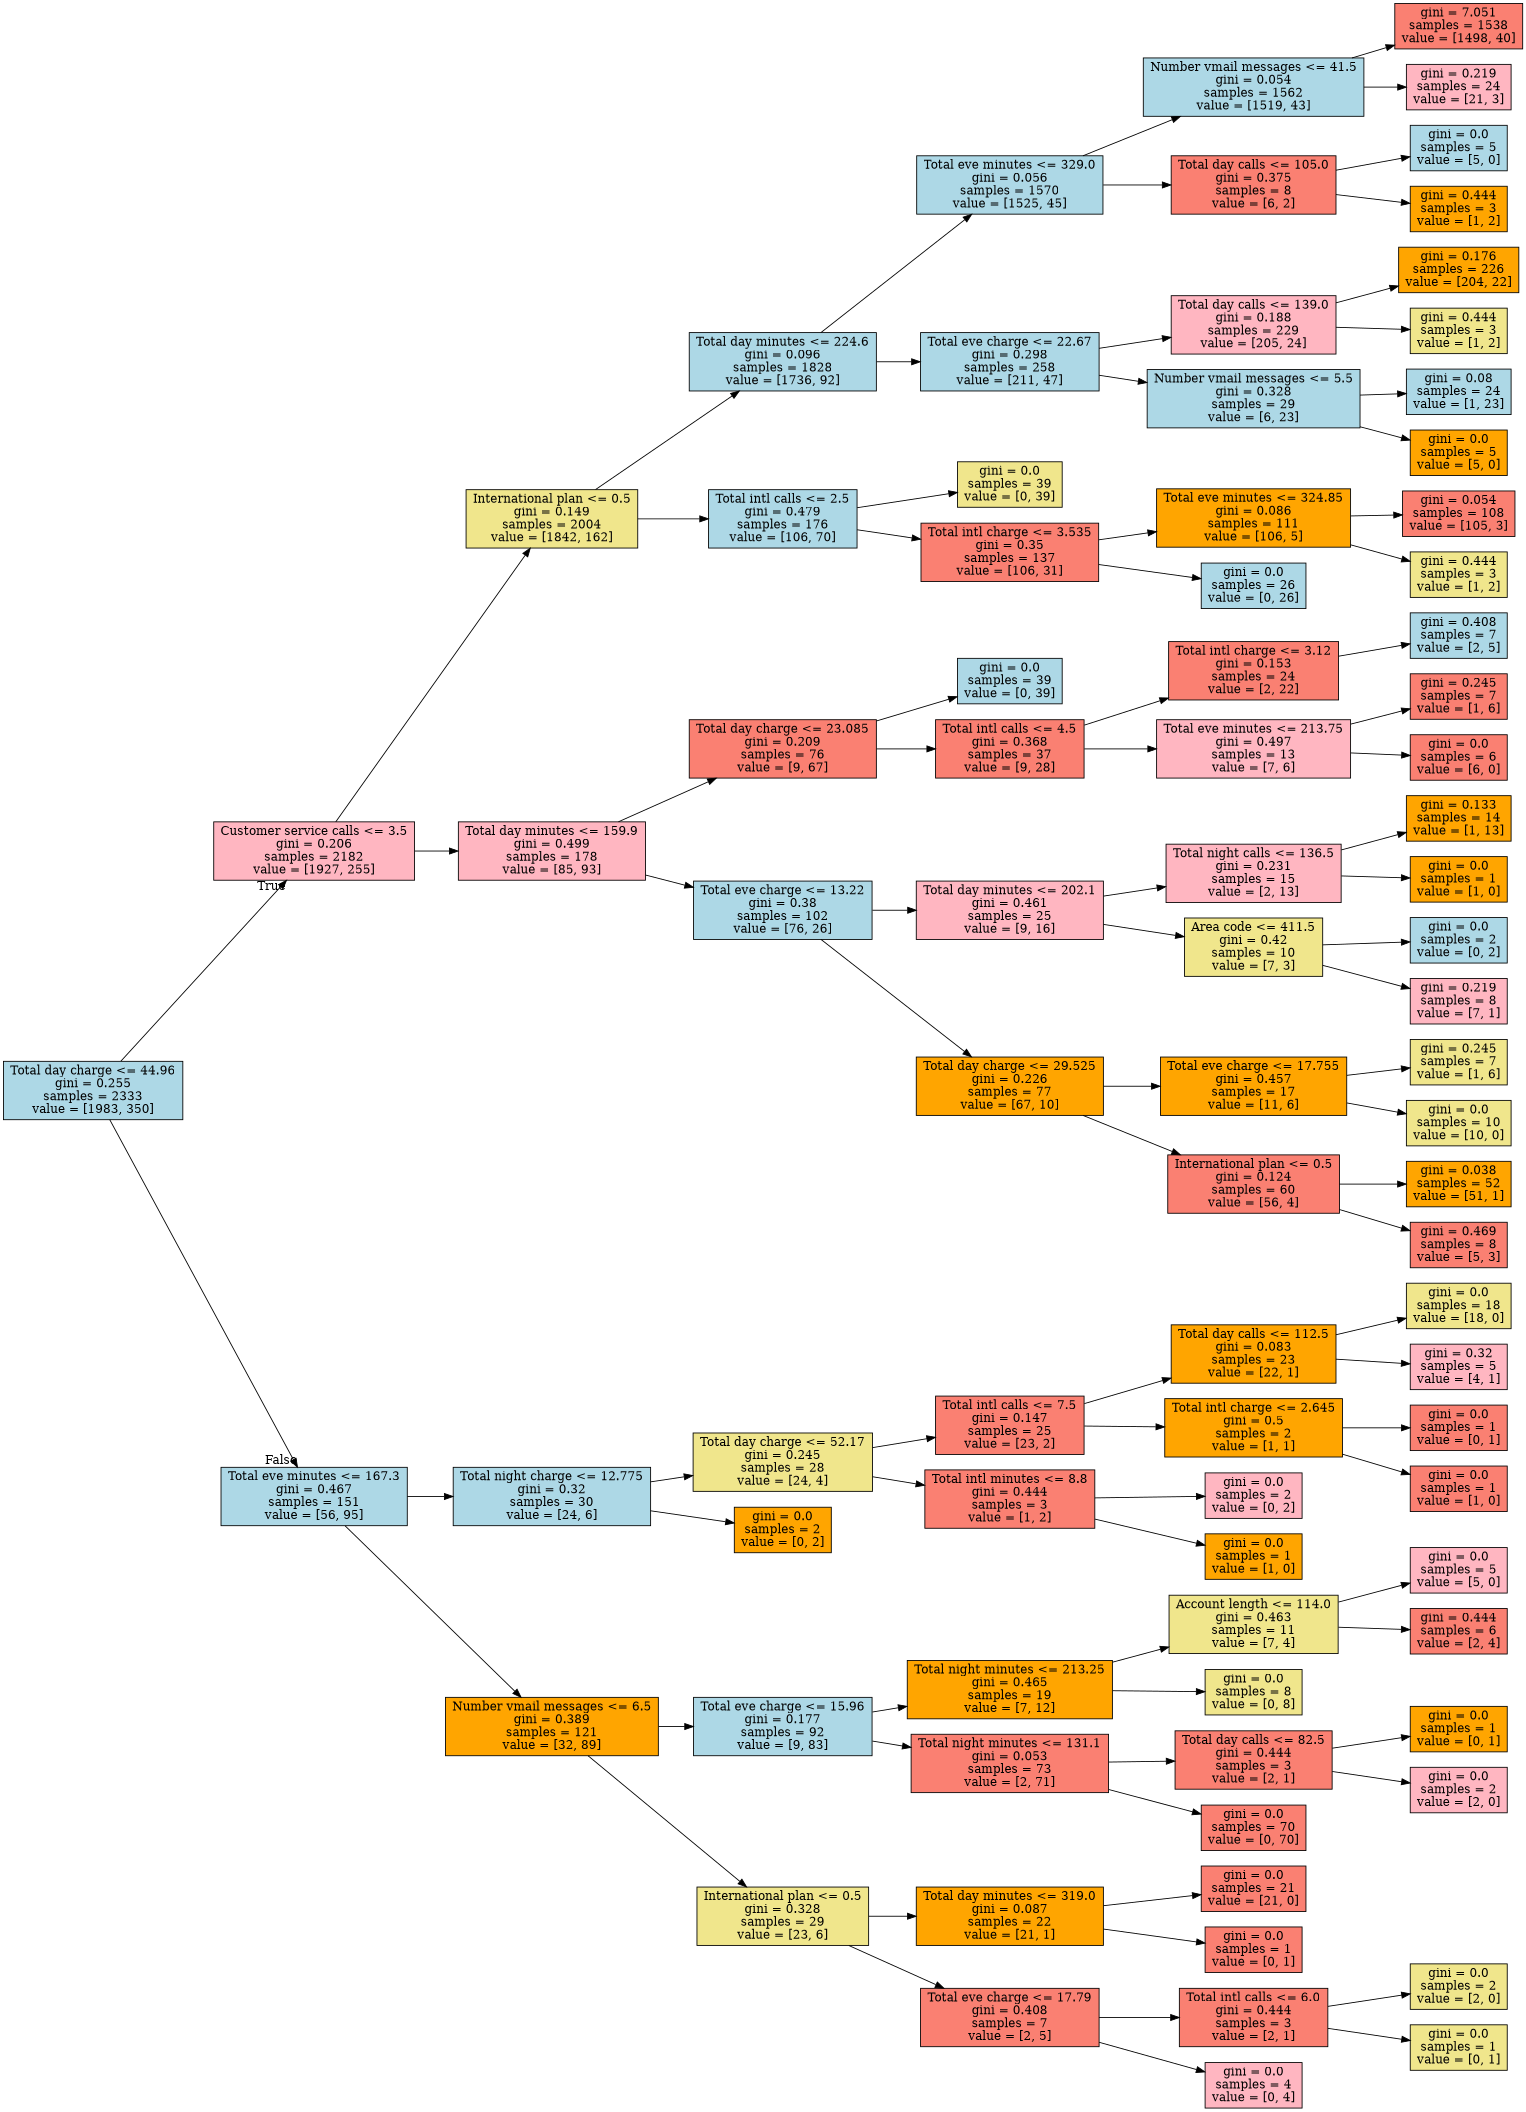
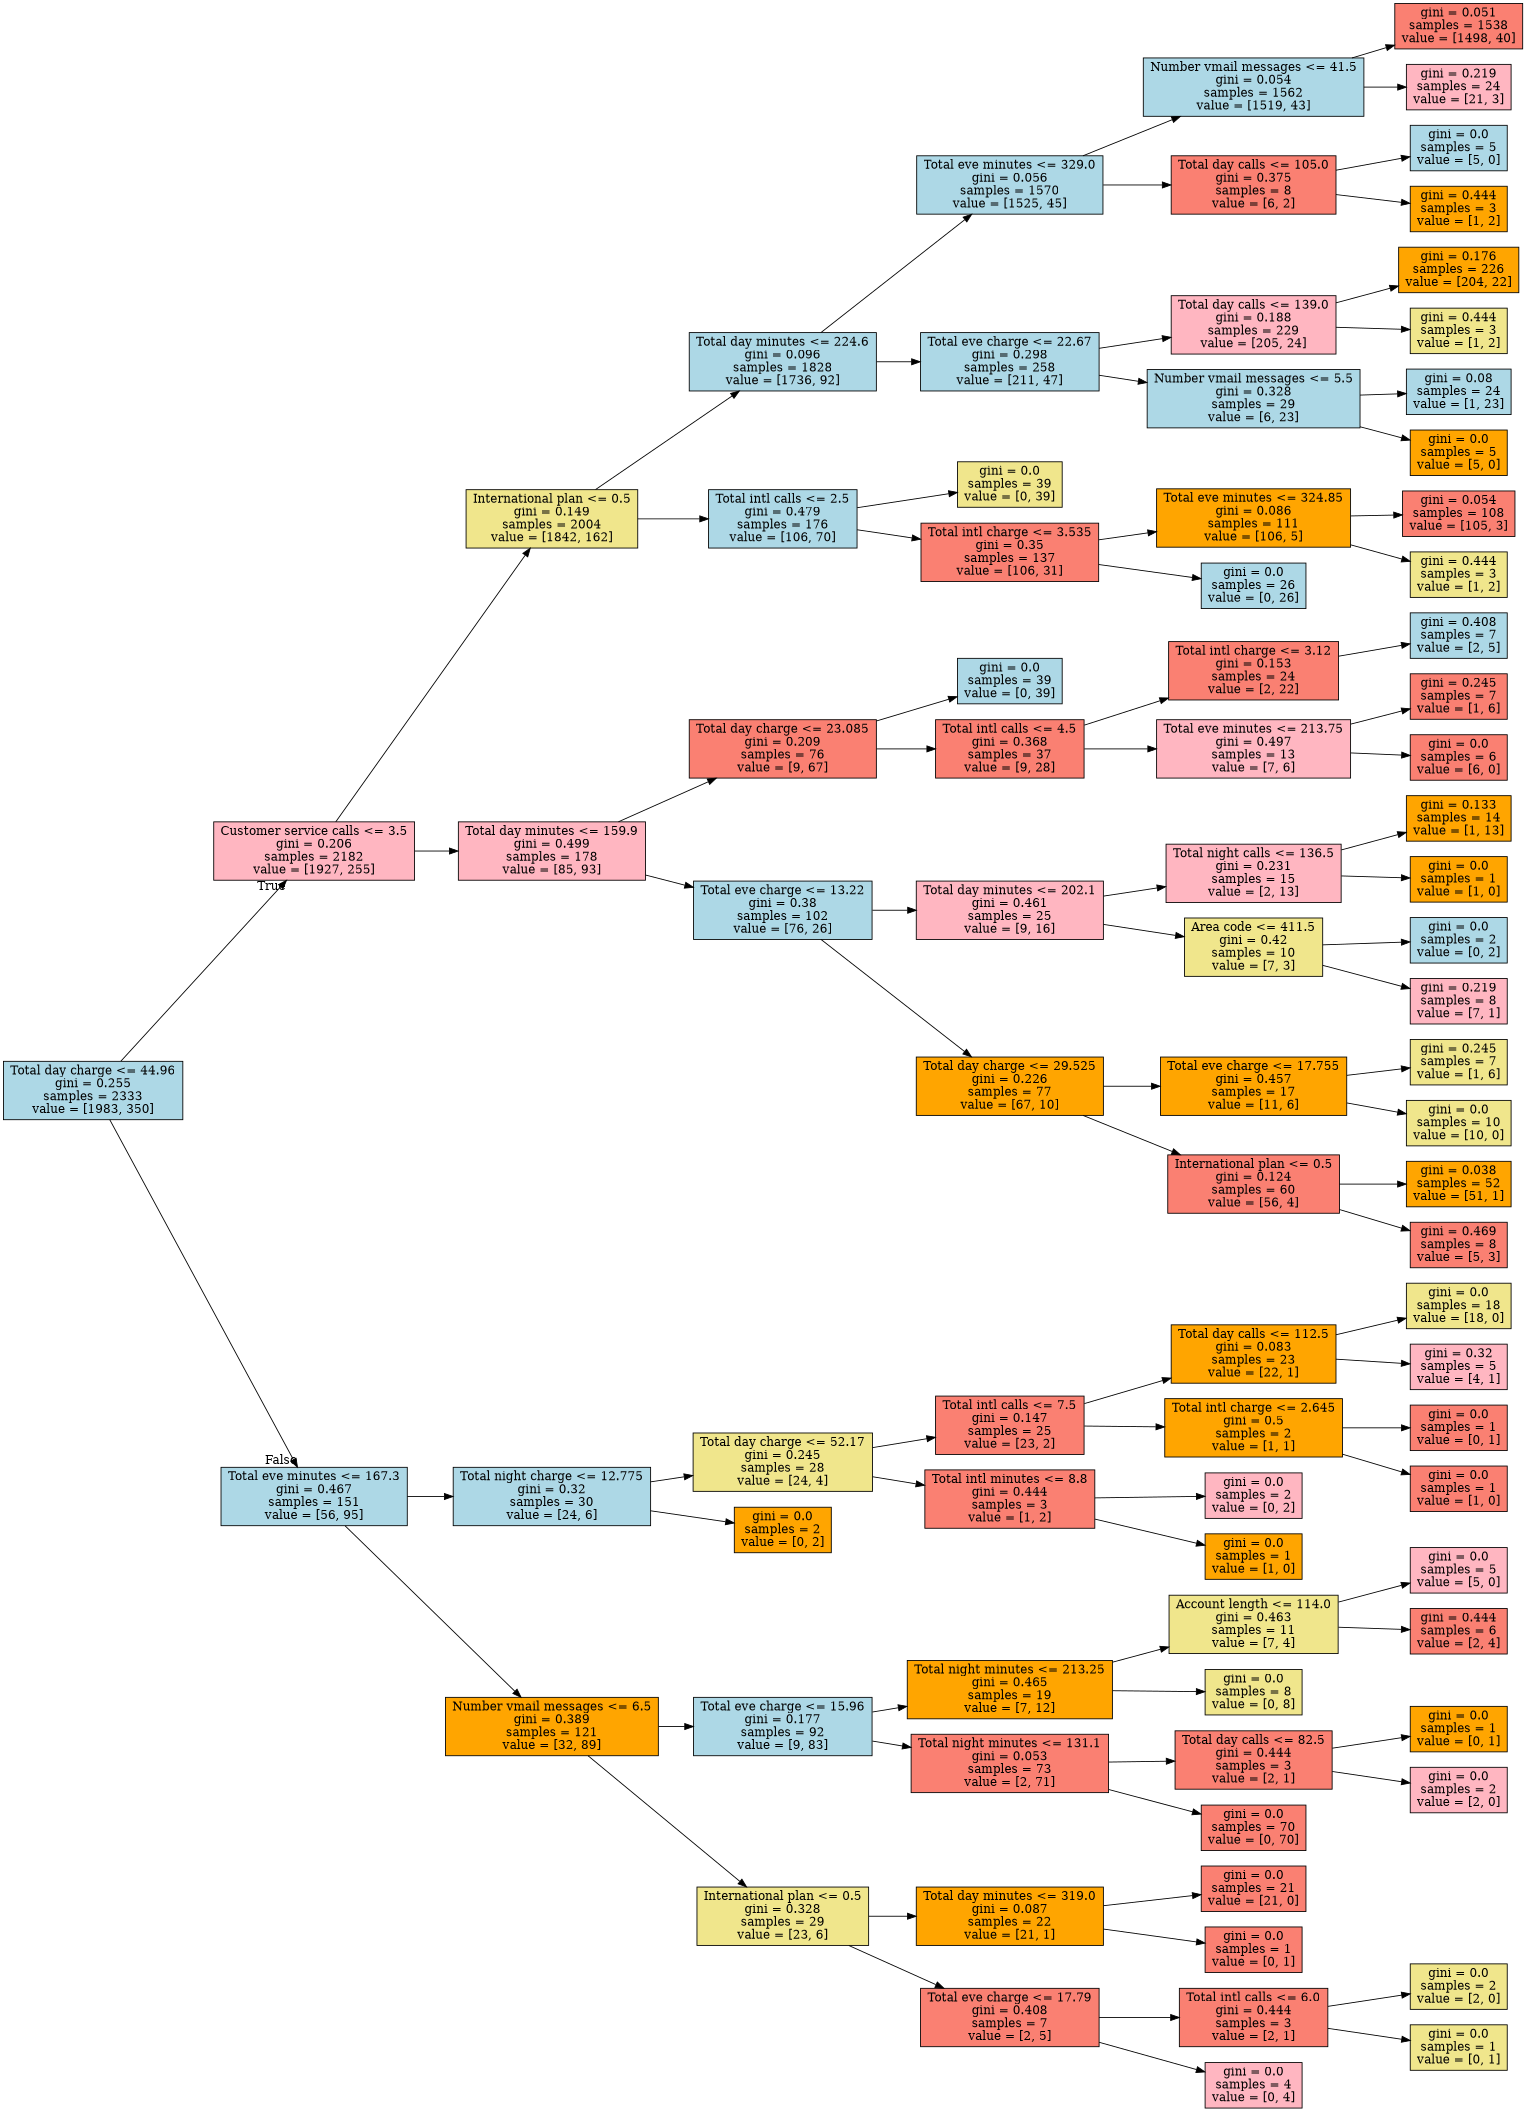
(1459, 26) -> (1459, 26)
